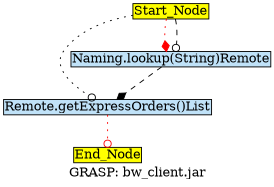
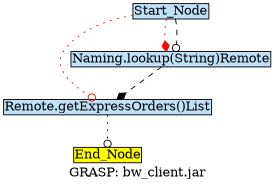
(171, 11) -> (171, 11)
(71, 42) -> (71, 42)
(108, 127) -> (108, 127)
